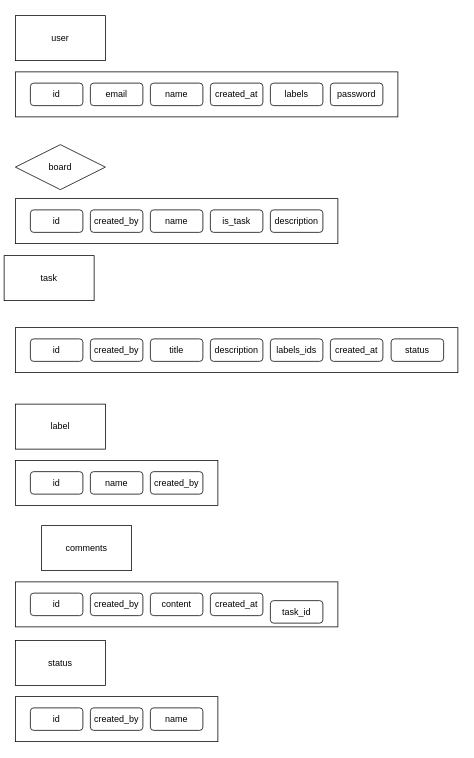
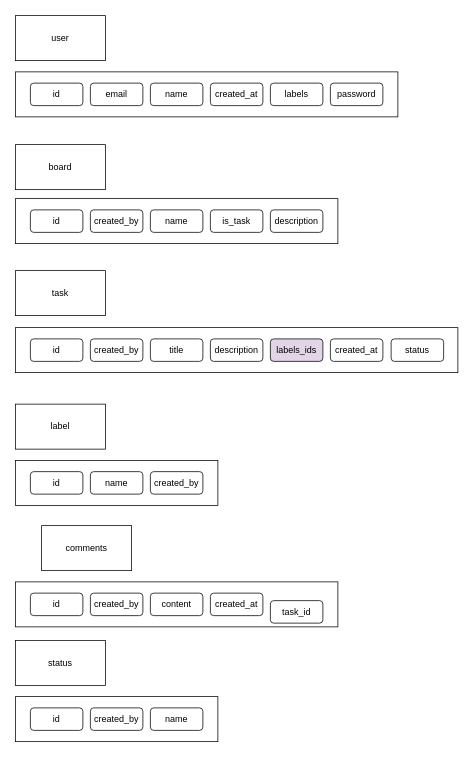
(60, 167) -> (60, 167)
(49, 278) -> (60, 293)
(297, 350) -> (297, 350)
